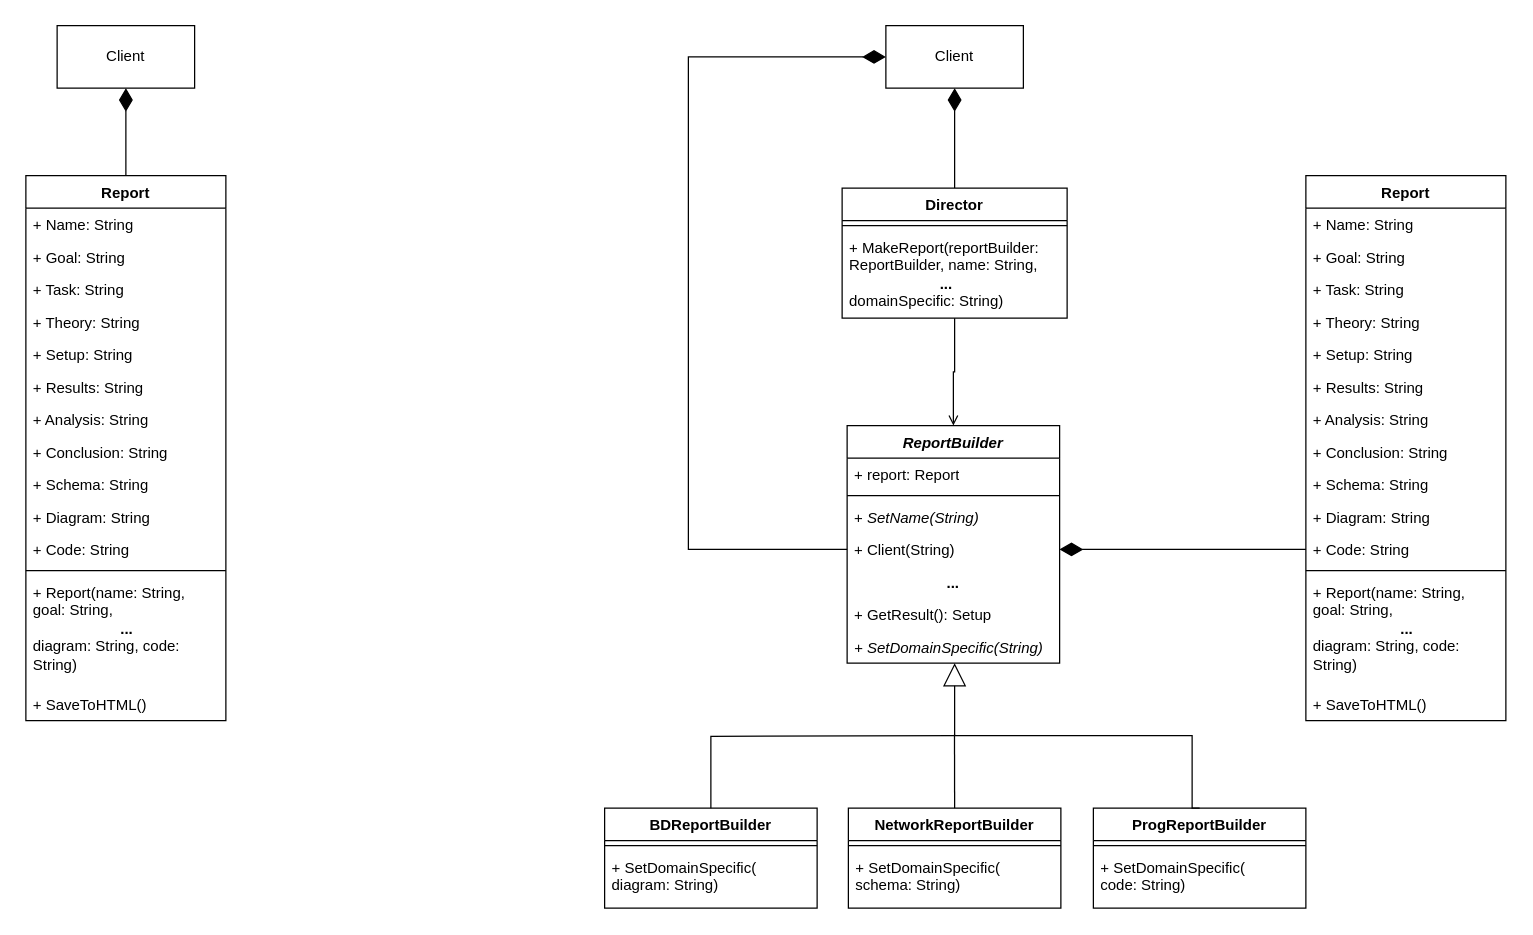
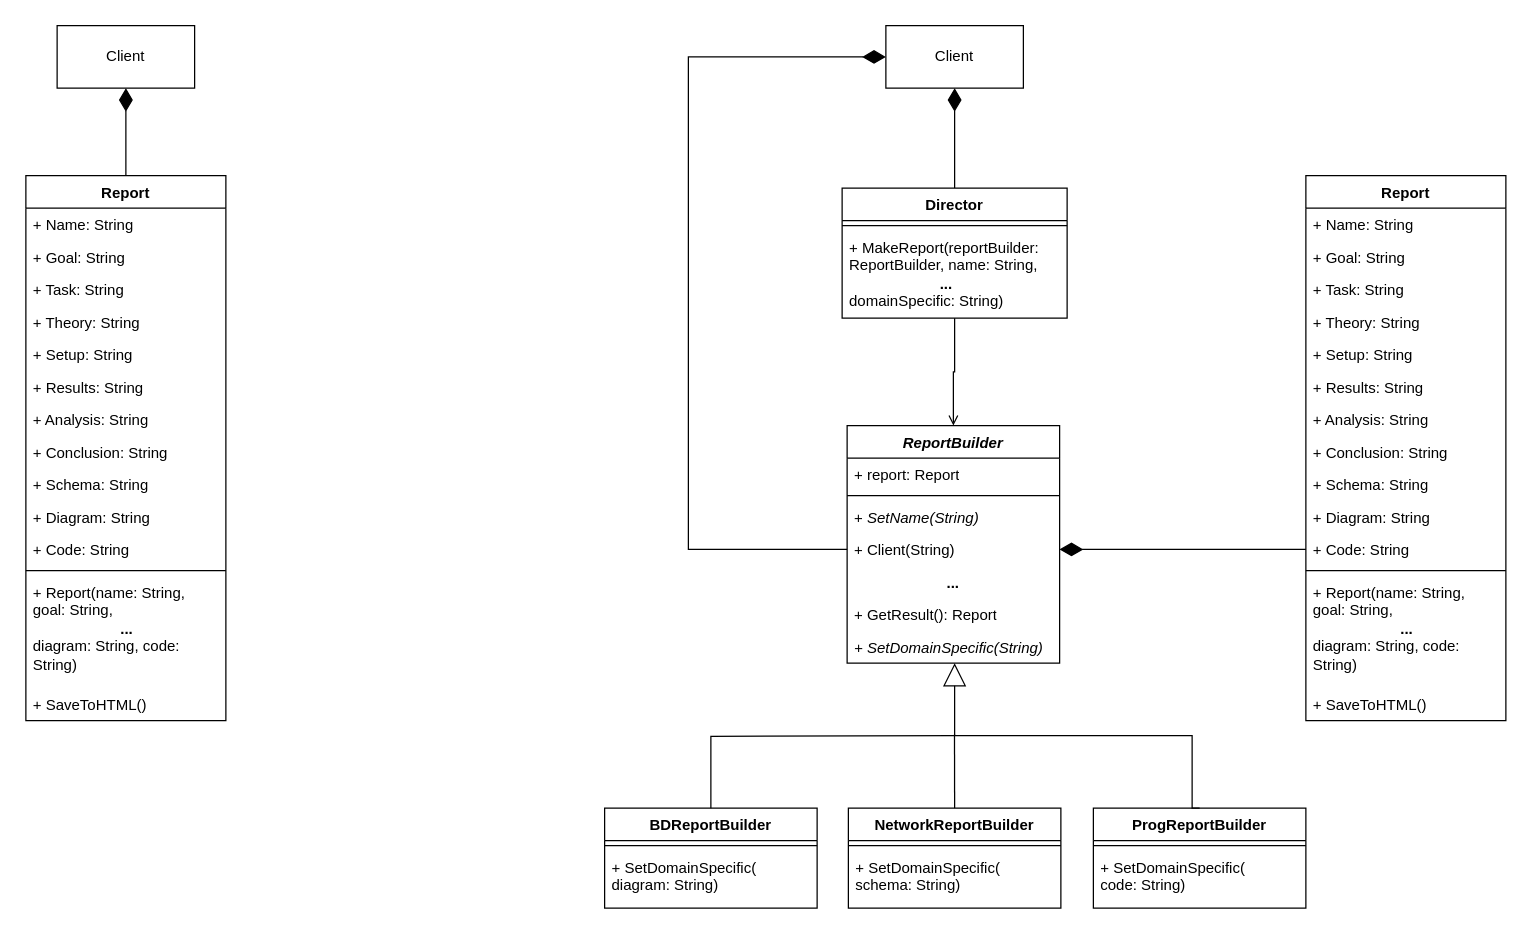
(931, 616) -> (935, 616)
